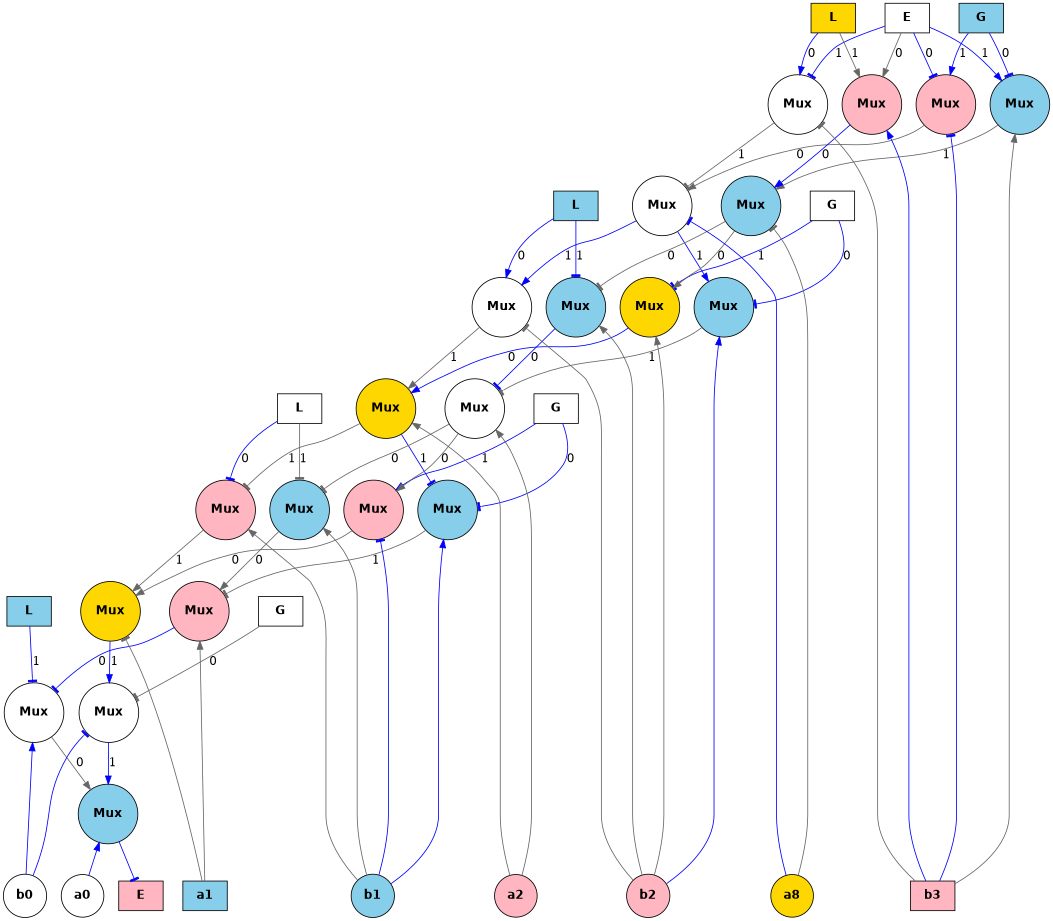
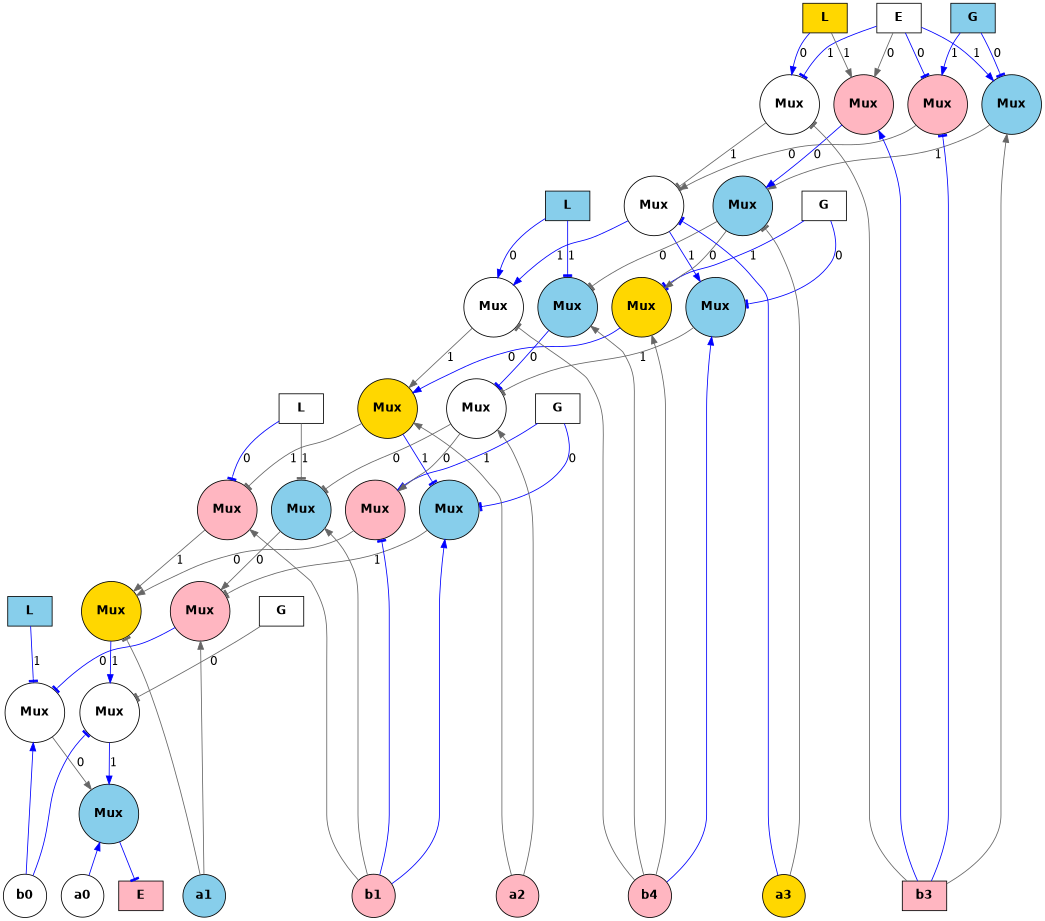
(205, 896) -> (204, 896)
(373, 896) -> (374, 896)
(648, 896) -> (650, 896)
(792, 896) -> (784, 896)
